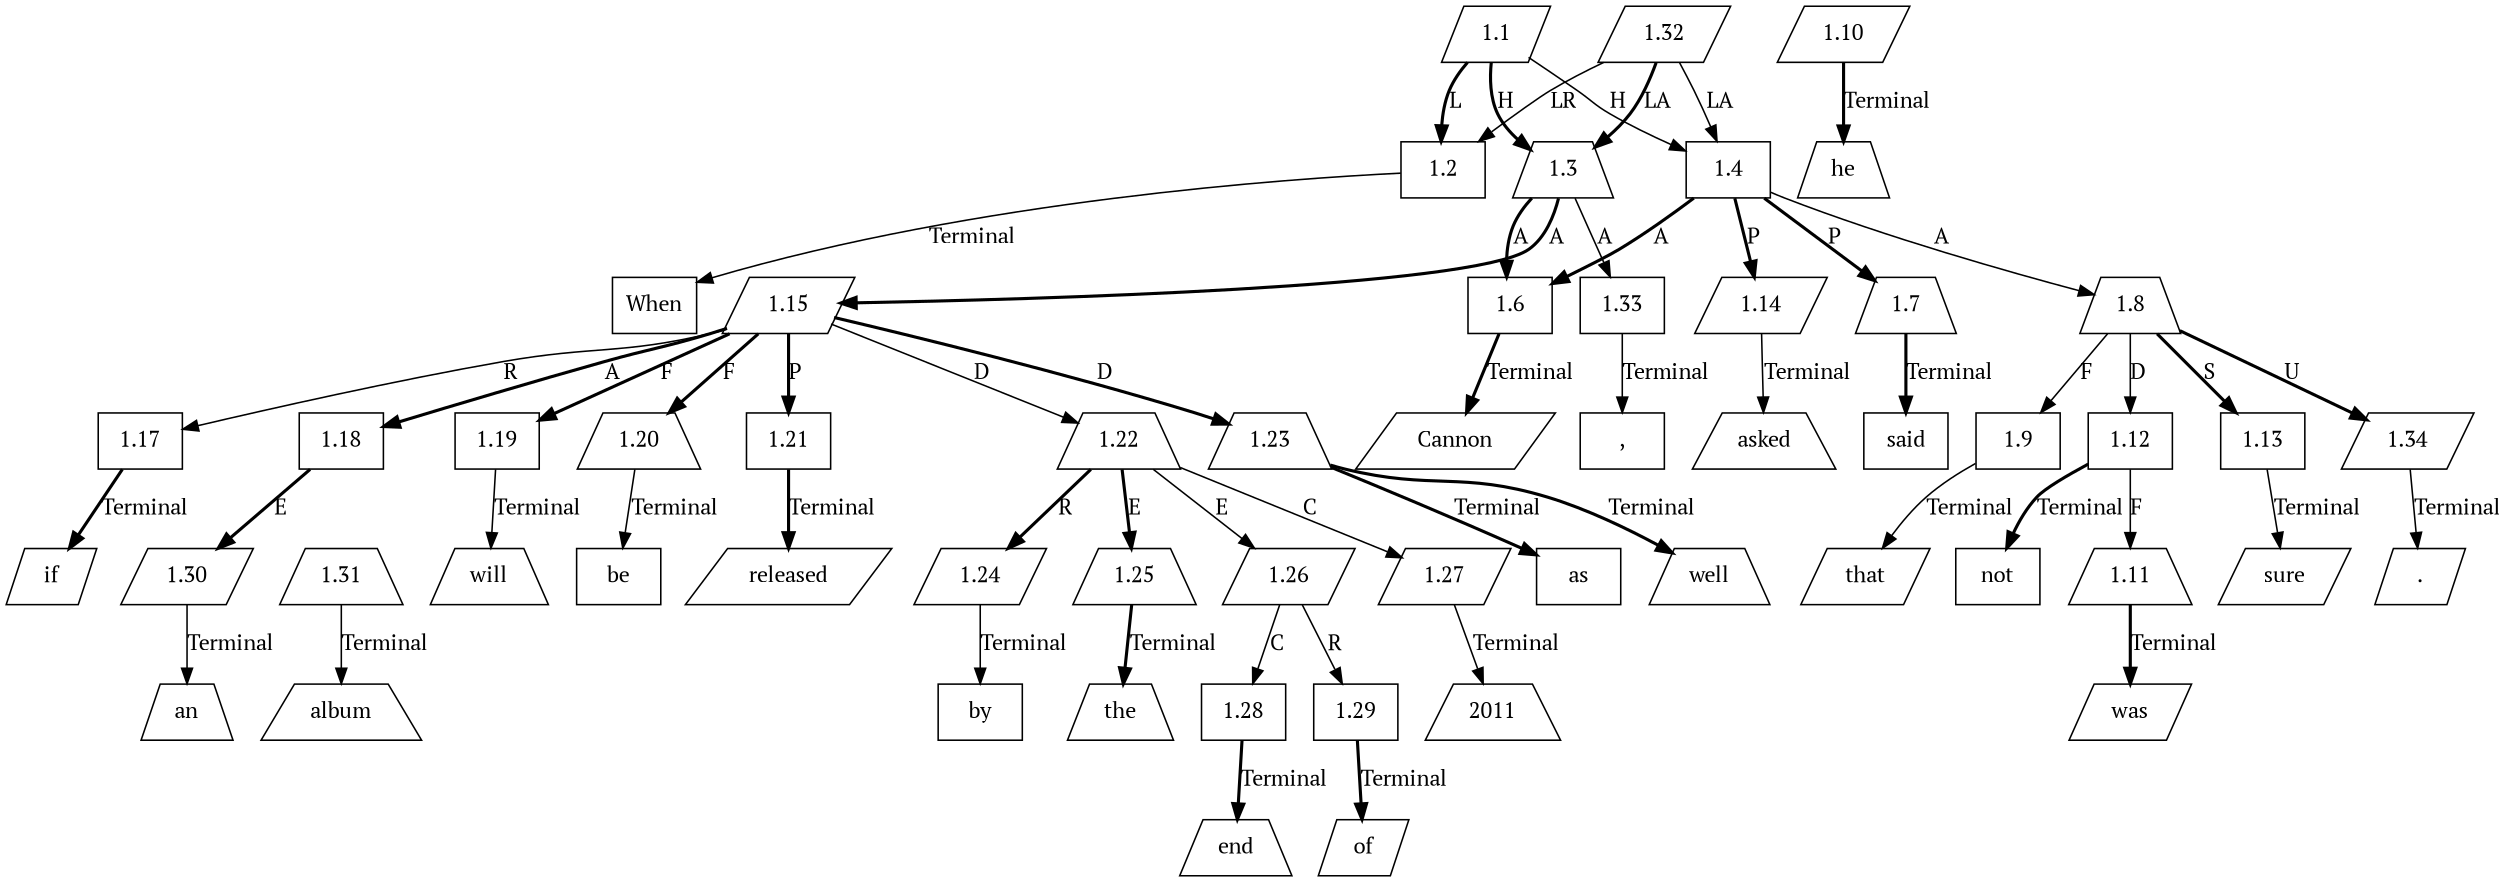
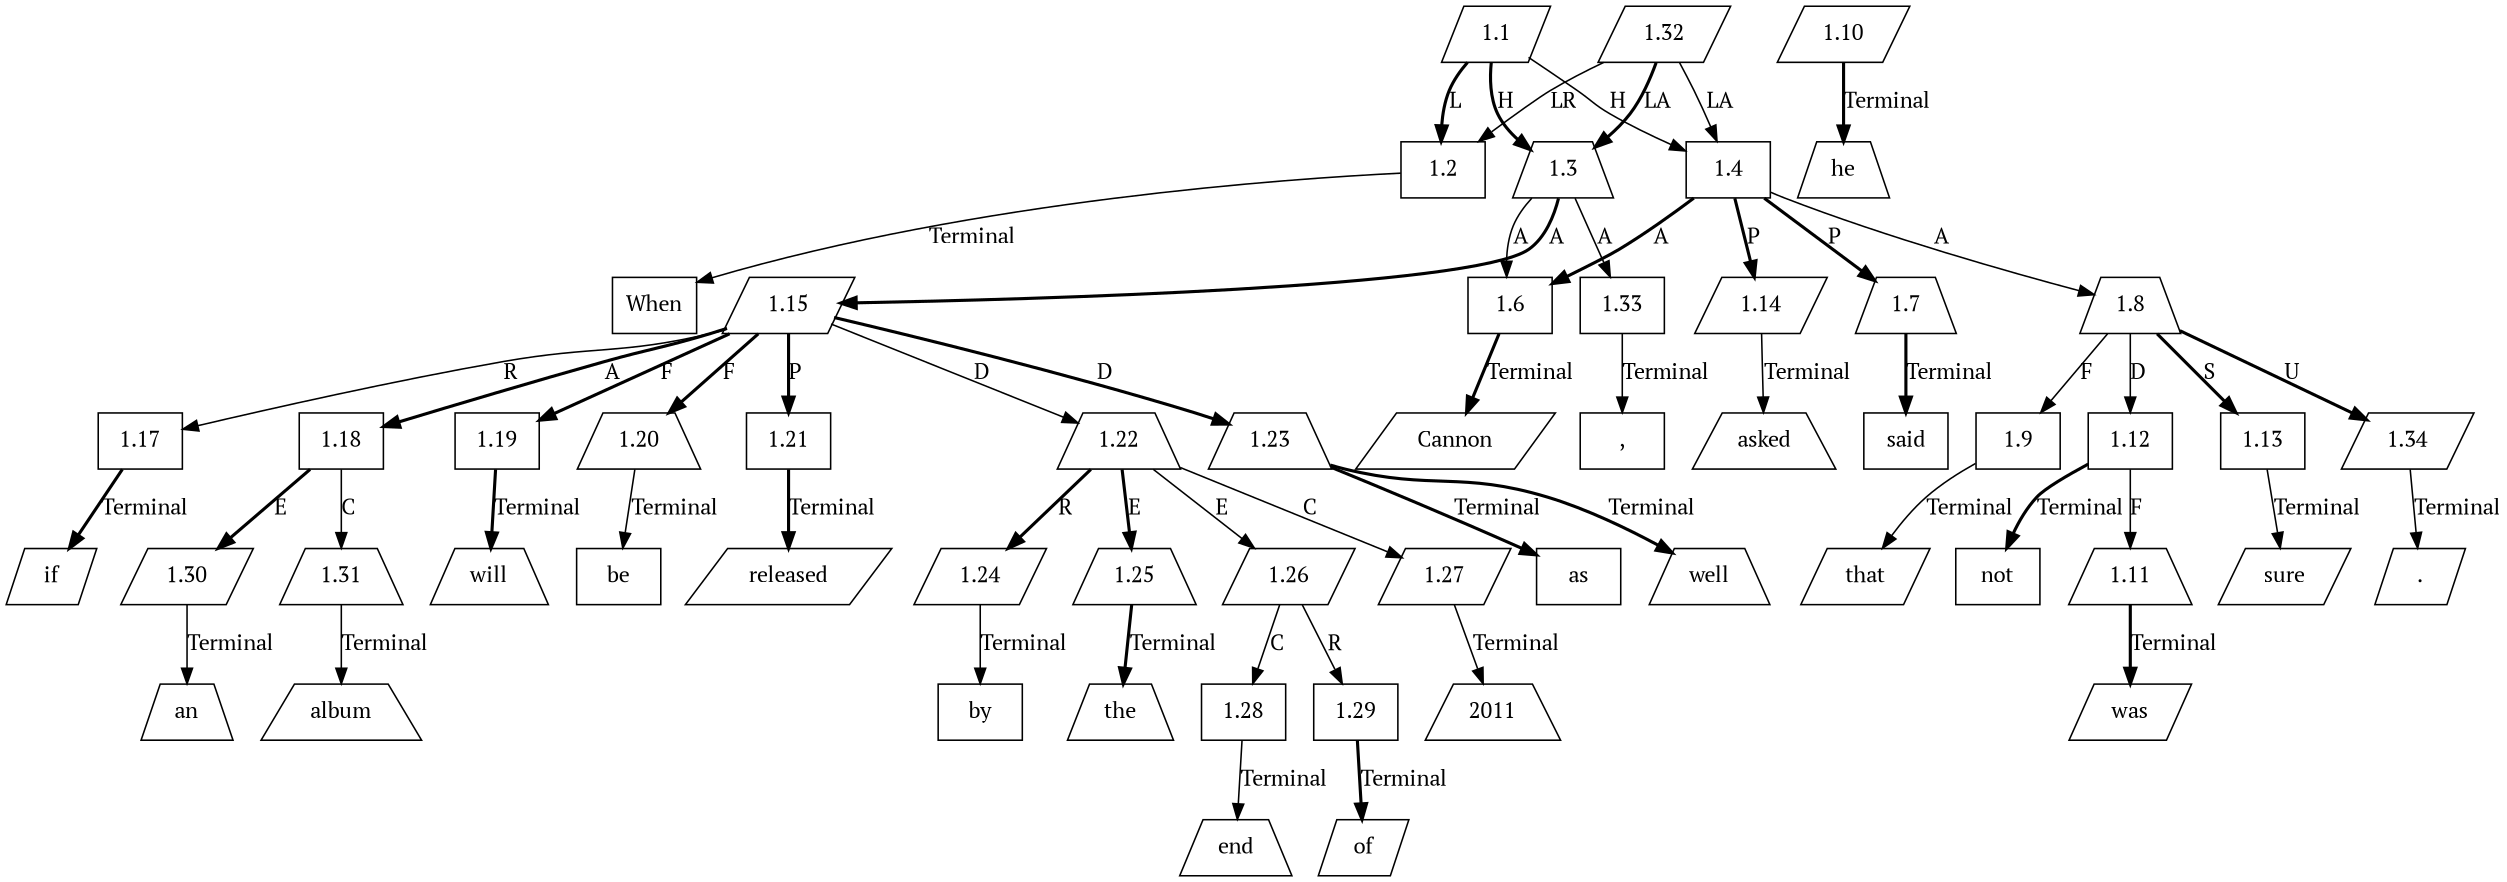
(1513, 227) -> (1513, 227)
none -> (341, 501)
(494, 501) -> (494, 501)
(1240, 772) -> (1240, 772)
